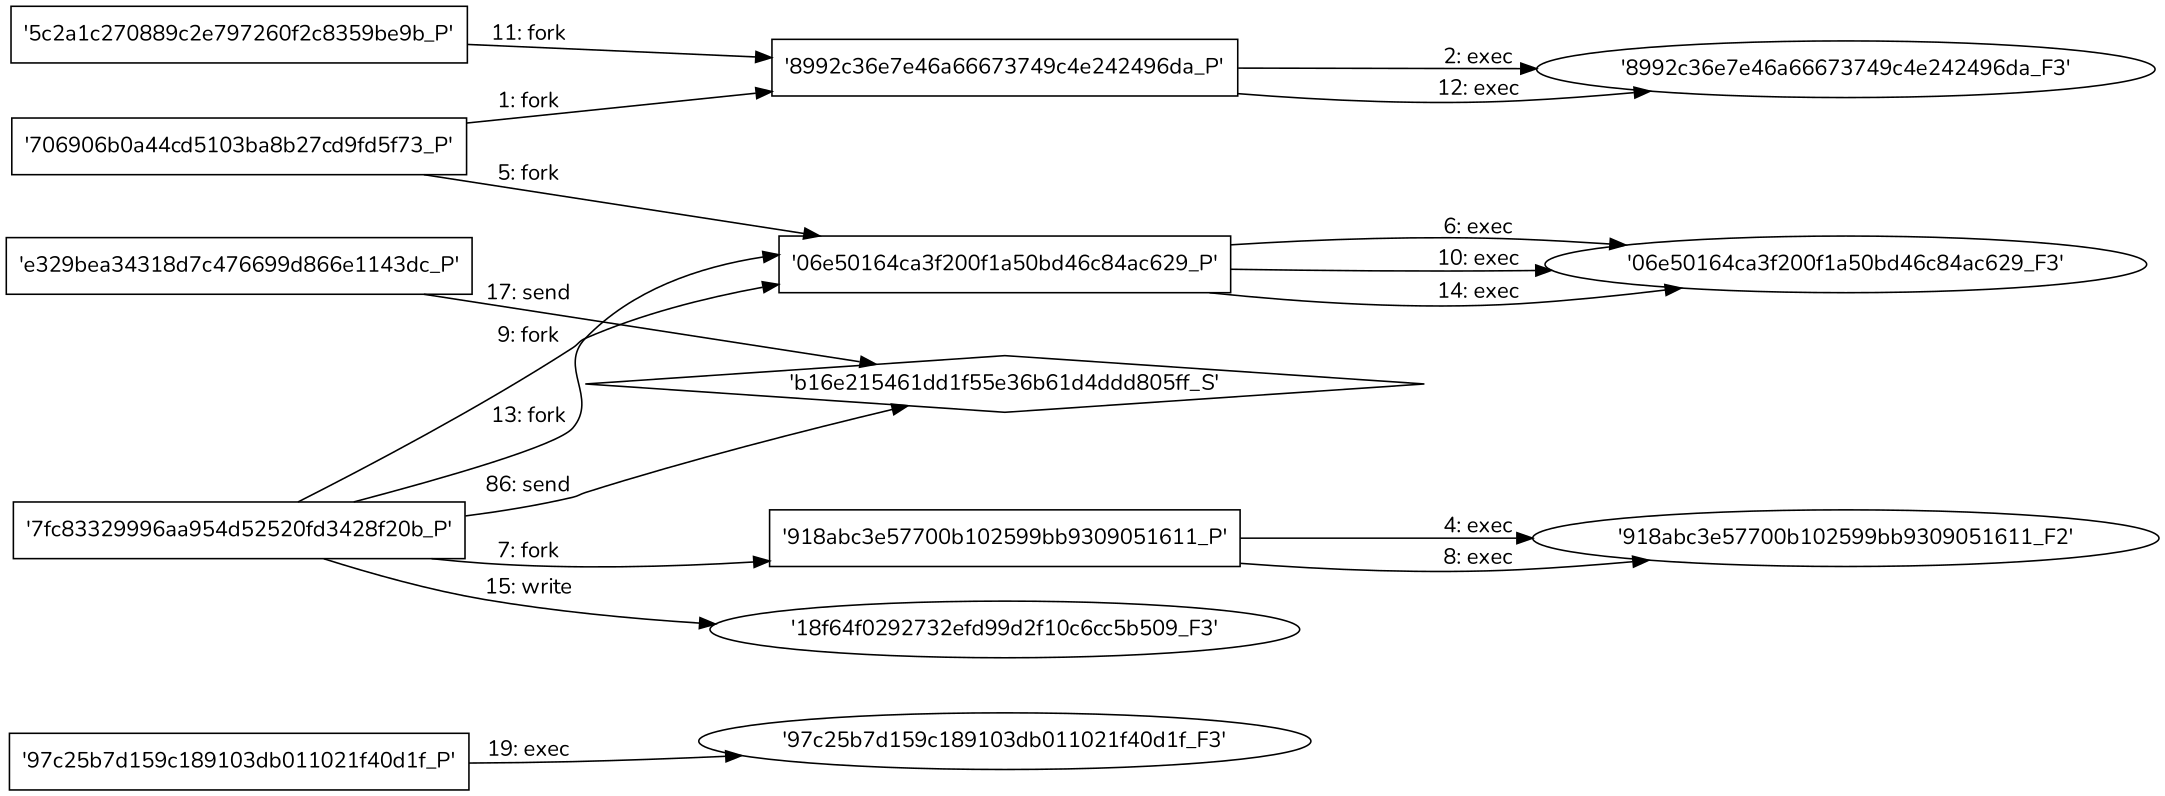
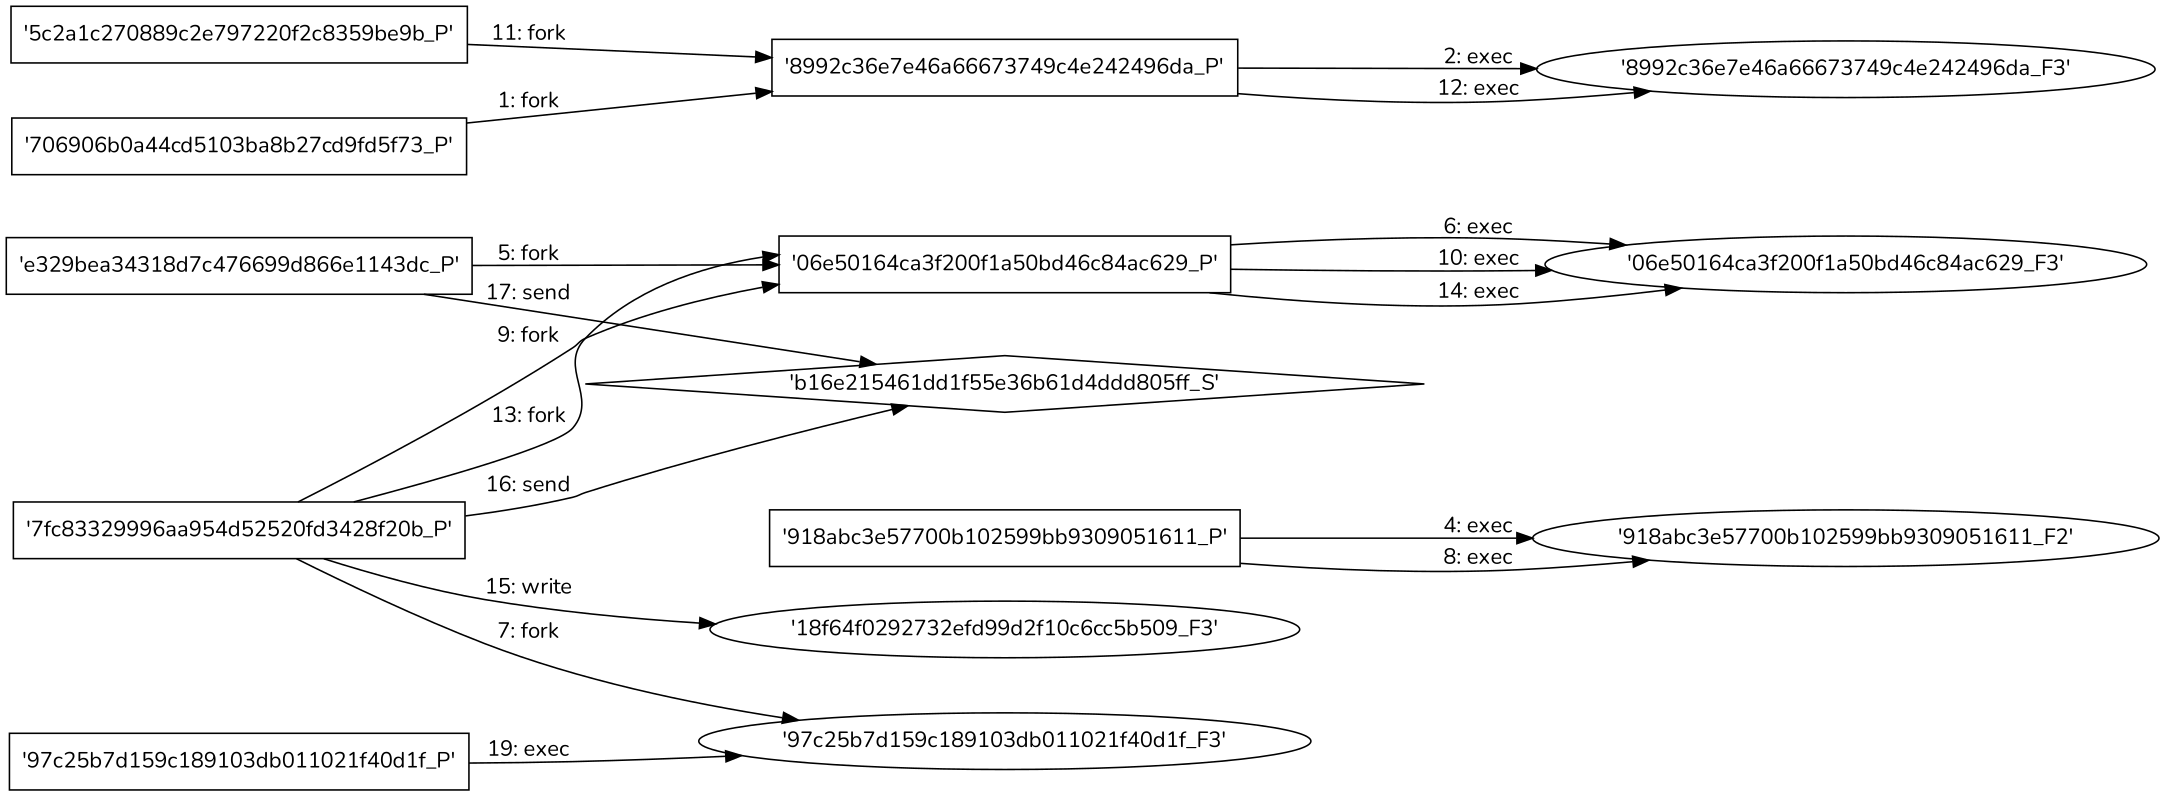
(239, 35) -> (239, 35)
(614, 204) -> (617, 265)
(529, 485) -> (529, 485)
(593, 567) -> (532, 660)
